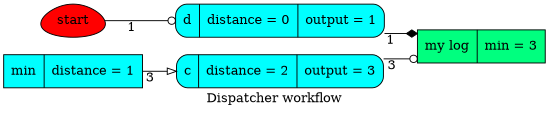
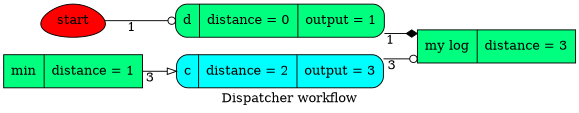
(280, 21) -> (280, 21)
(511, 46) -> (526, 46)
(73, 71) -> (73, 71)
